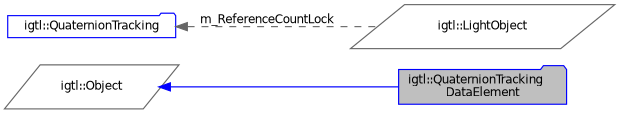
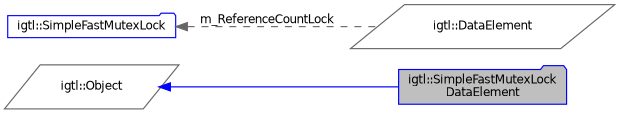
(92, 27) -> (92, 27)
(483, 27) -> (483, 27)
(483, 87) -> (483, 87)
